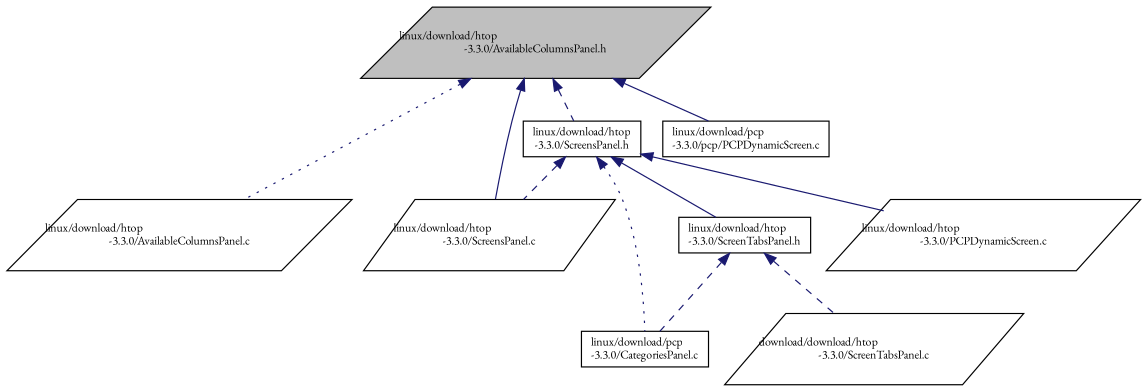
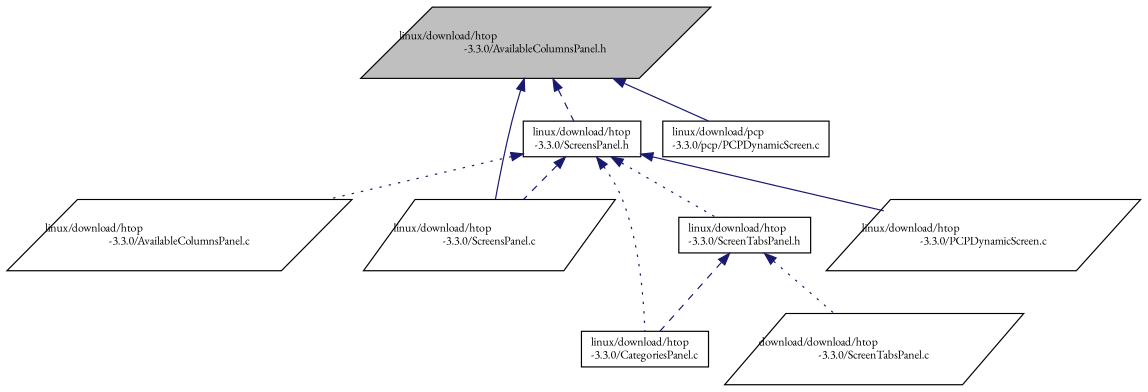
(352, 142) -> (419, 178)
(669, 190) -> (669, 190)
(804, 287) -> (804, 287)
(645, 349) -> (645, 349)
